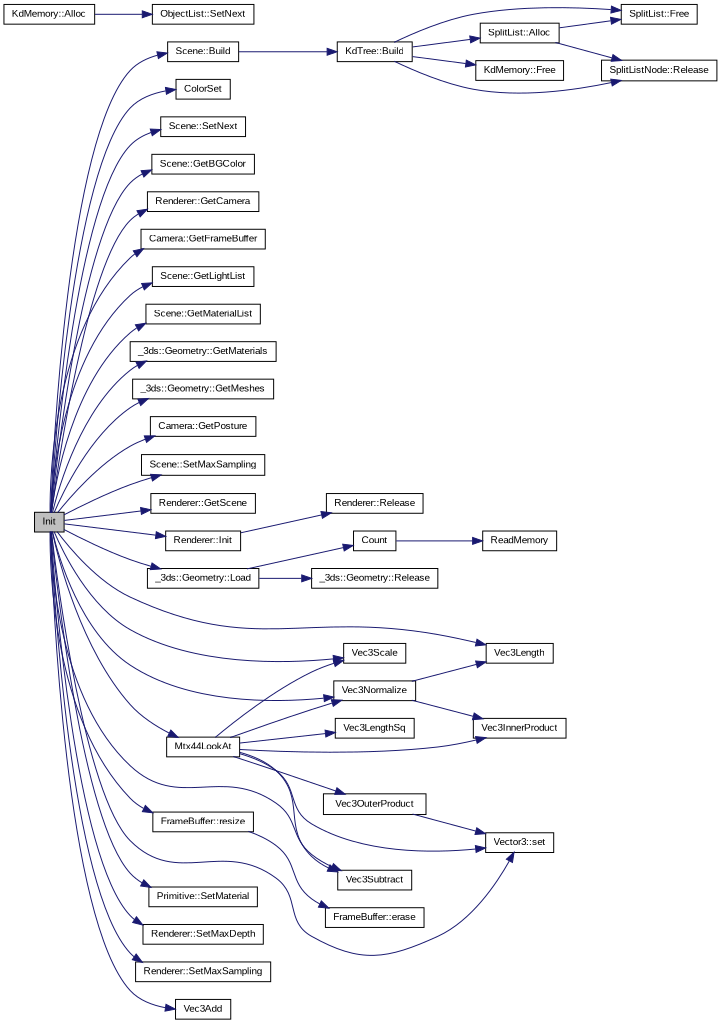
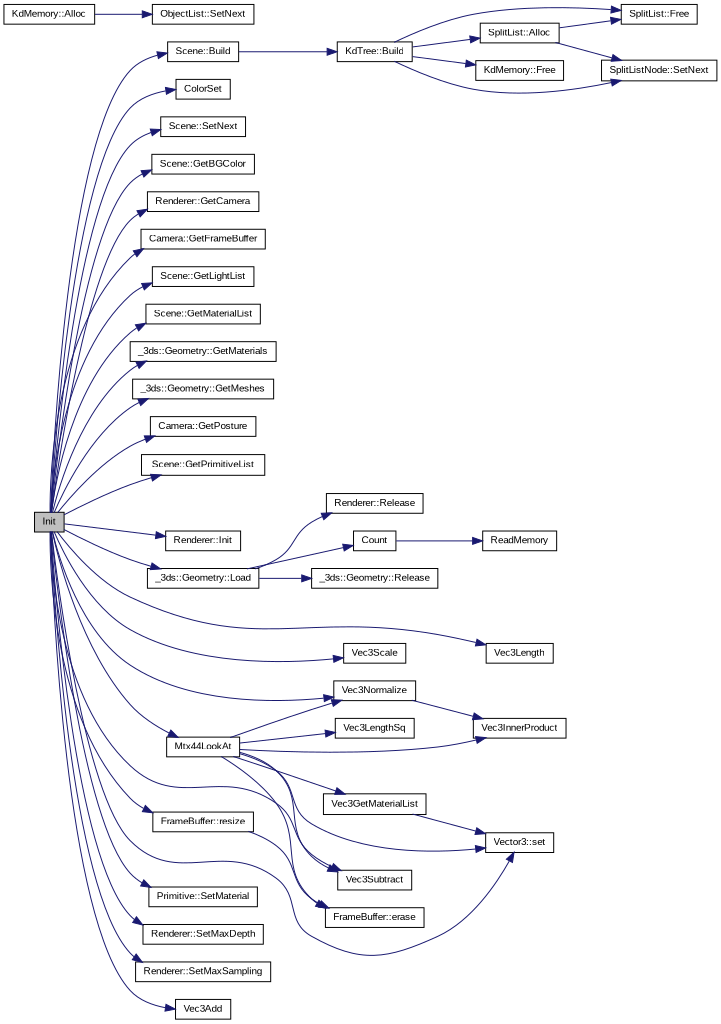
(659, 71) -> (659, 71)
(203, 465) -> (203, 465)
(203, 503) -> none
(281, 524) -> (291, 546)
(444, 673) -> none
(275, 693) -> (289, 833)
(375, 804) -> (375, 804)
